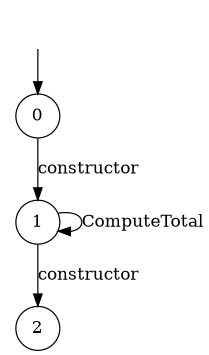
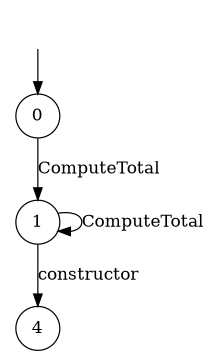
(89, 169) -> (99, 169)
(38, 328) -> (38, 328)
